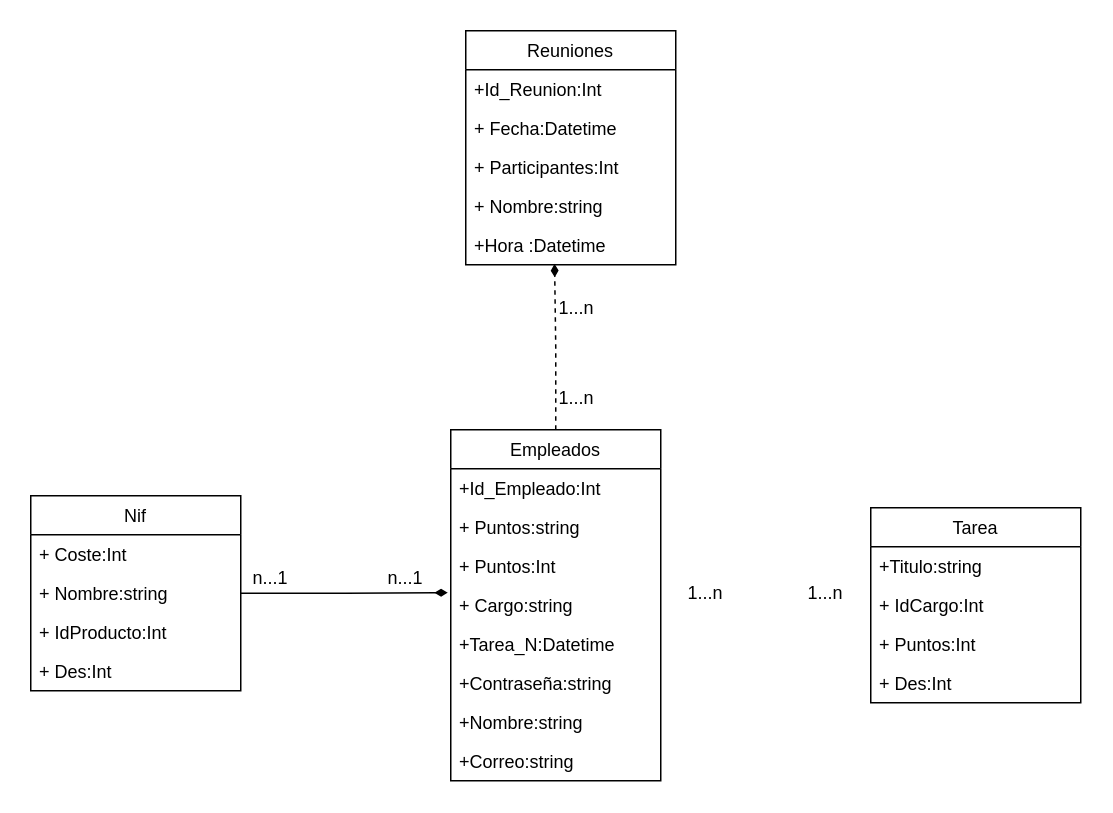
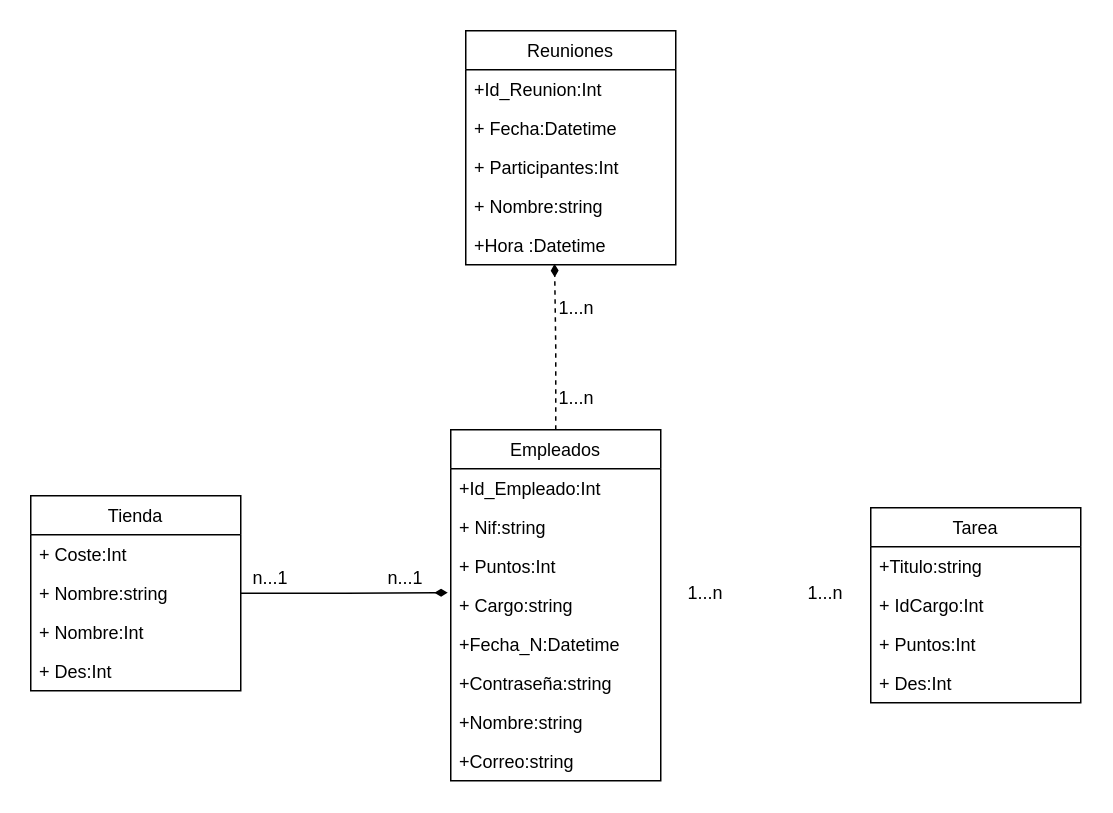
(135, 516) -> (135, 516)
(528, 528) -> (510, 528)
(115, 633) -> (95, 633)
(540, 645) -> (540, 645)
